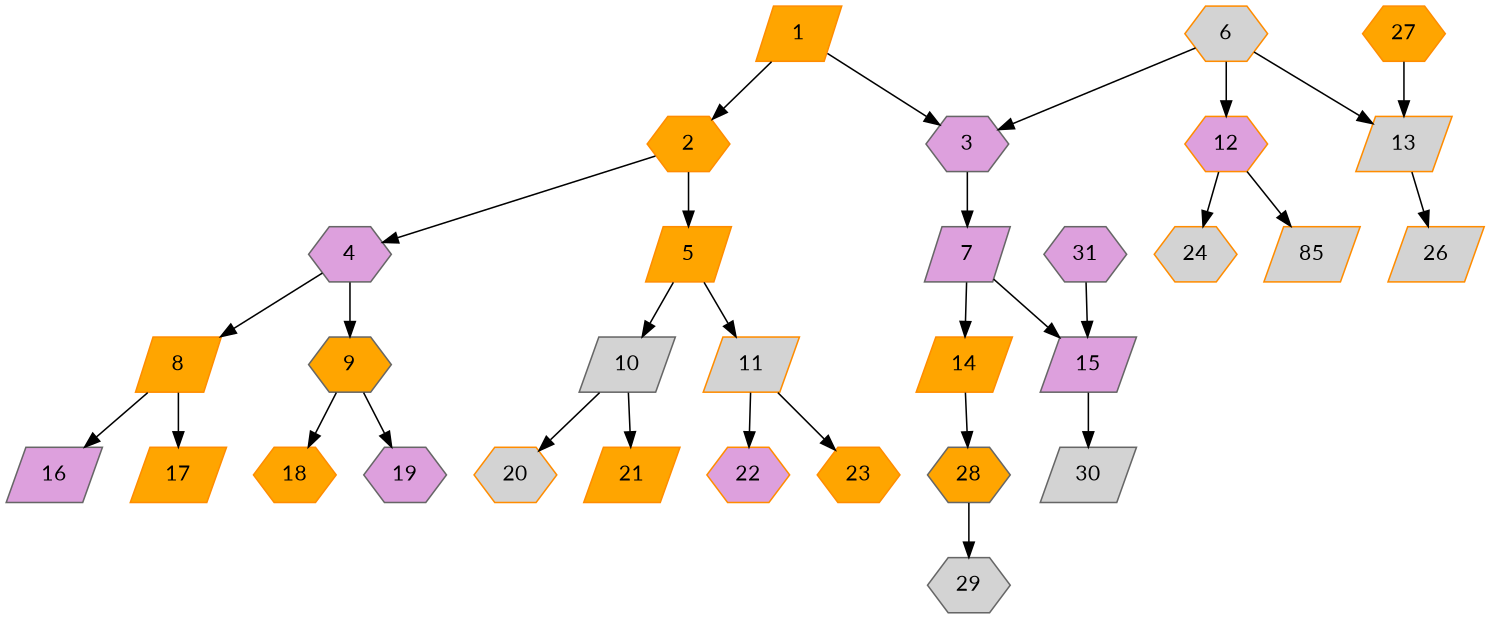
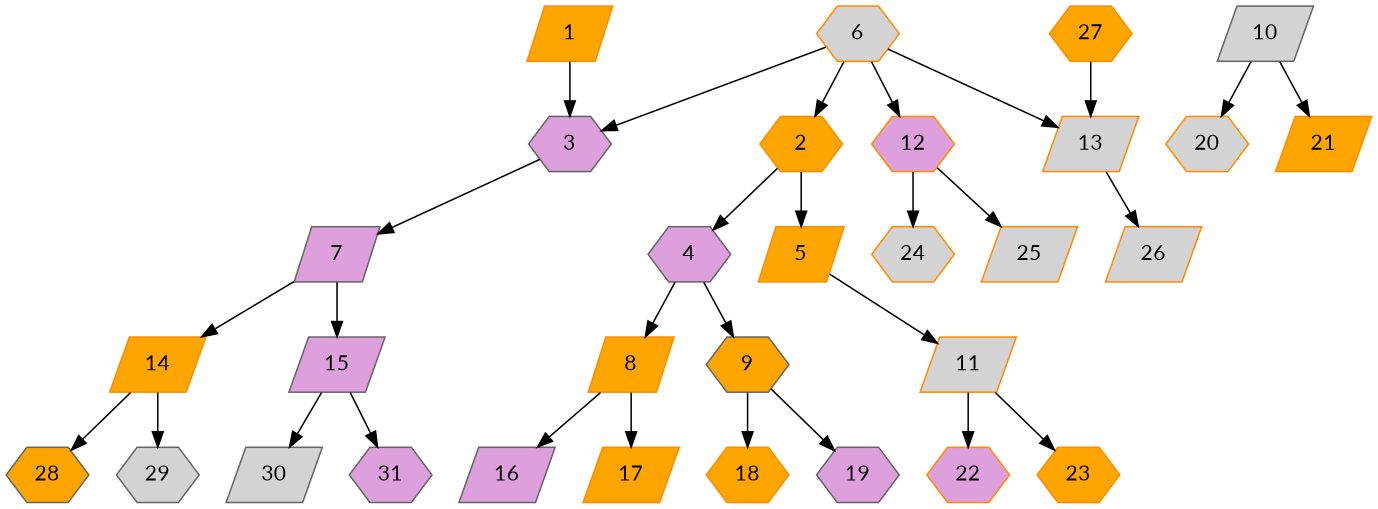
(748, 85) -> (833, 82)
(1312, 254) -> (1029, 254)
(1087, 302) -> (360, 413)
(662, 303) -> none
(969, 523) -> (158, 412)
